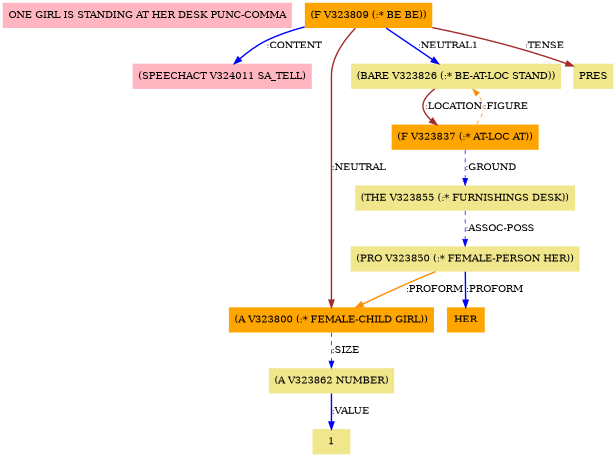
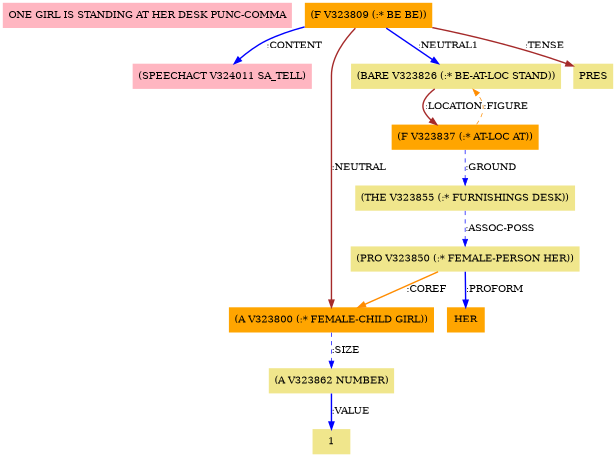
(434, 289) -> (427, 289)
